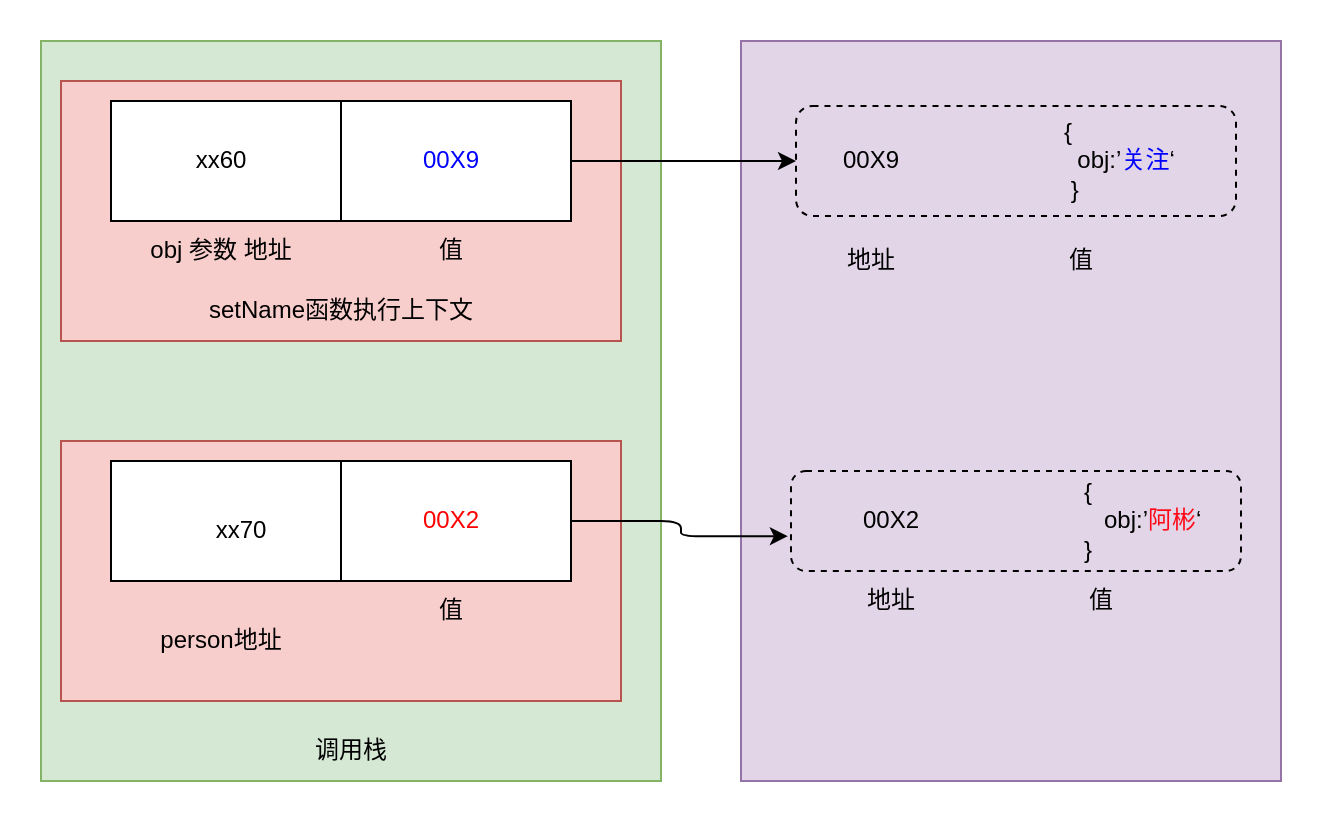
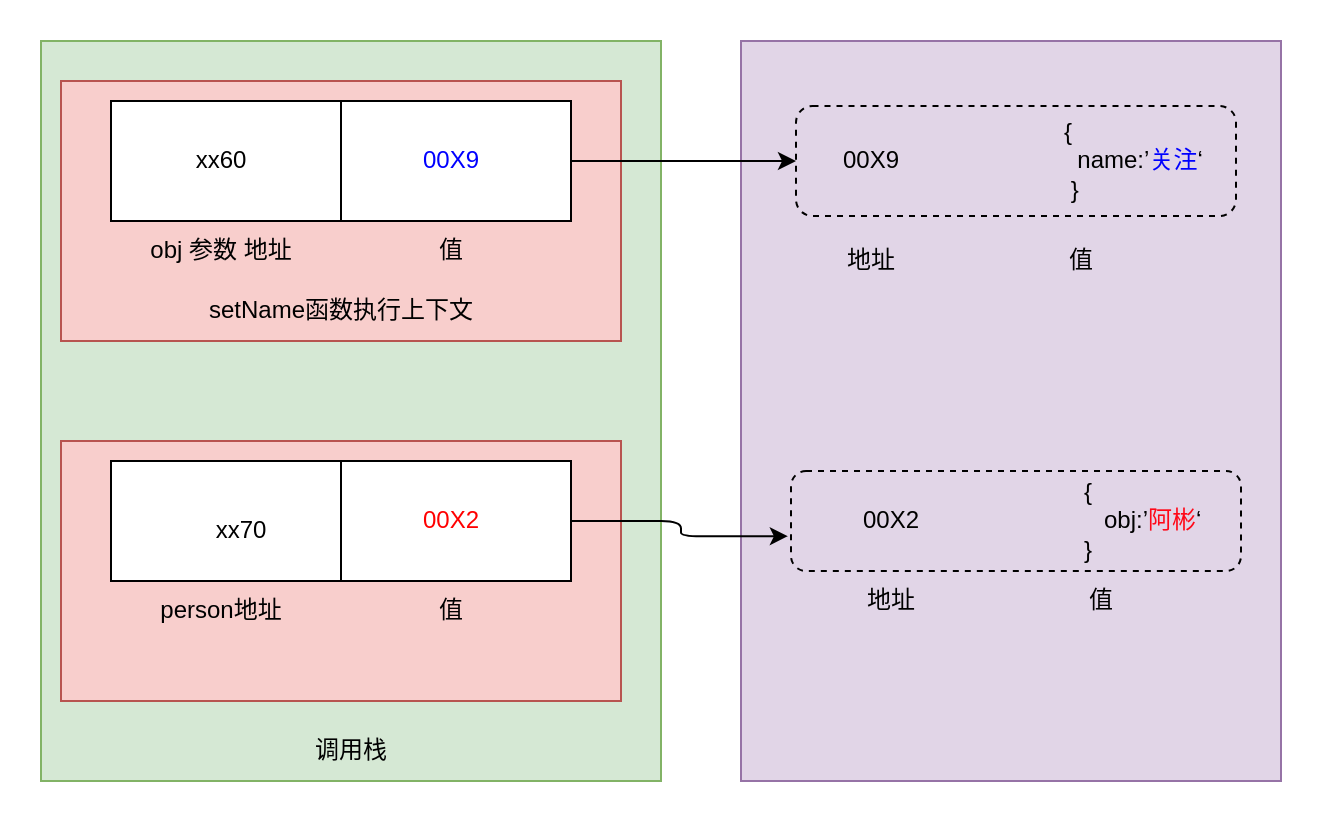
(1126, 161) -> (1133, 161)
(221, 641) -> (221, 611)
